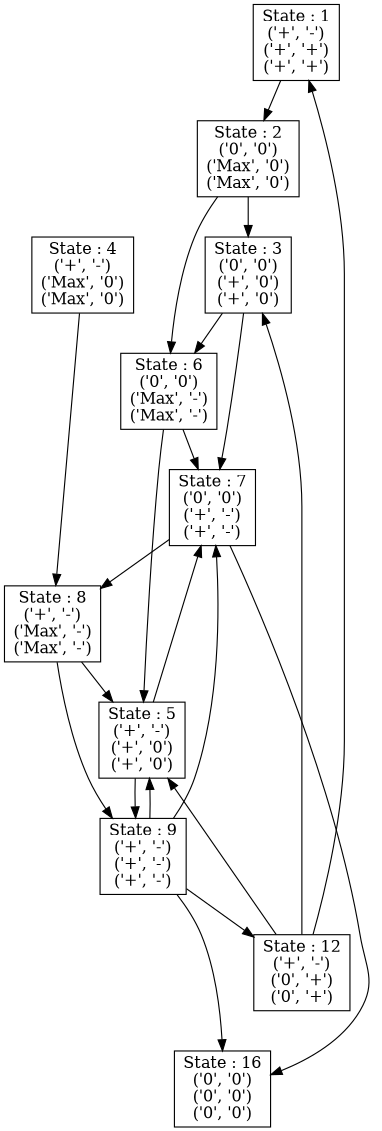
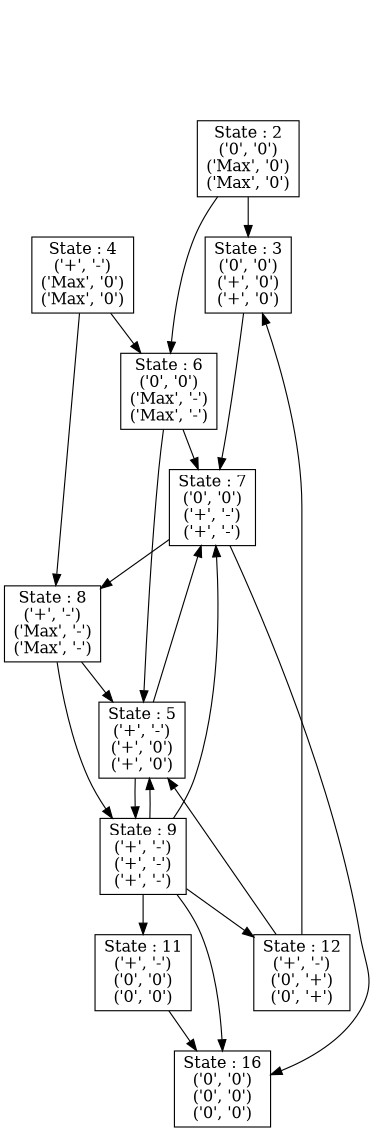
(296, 42) -> none
(212, 328) -> (122, 328)
none -> (143, 973)
